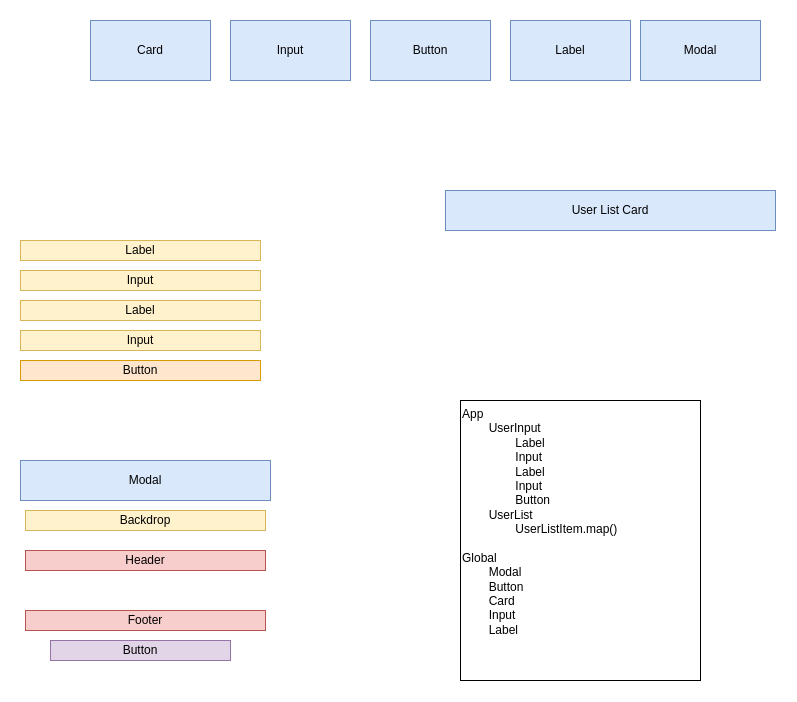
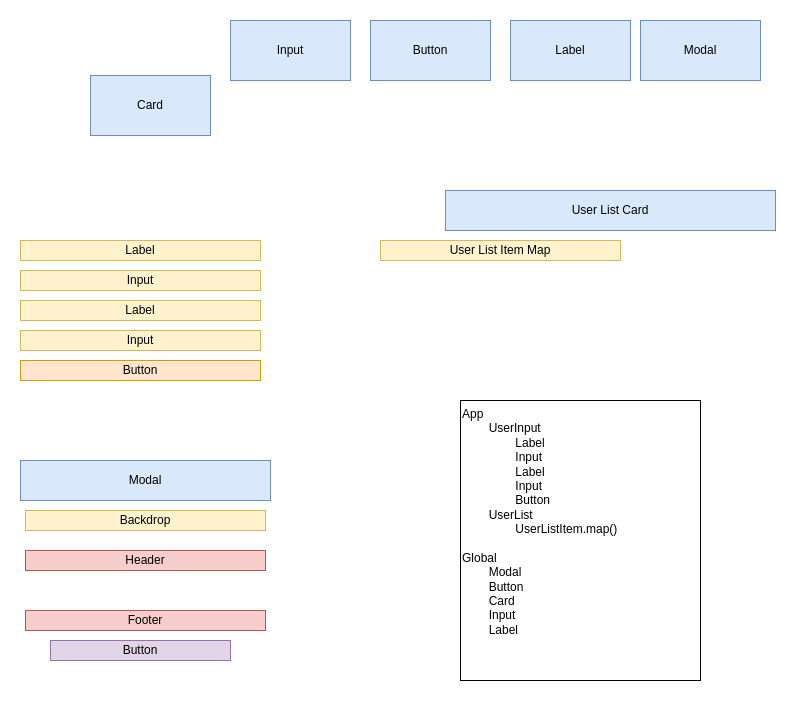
(151, 51) -> (151, 106)
none -> (501, 251)
